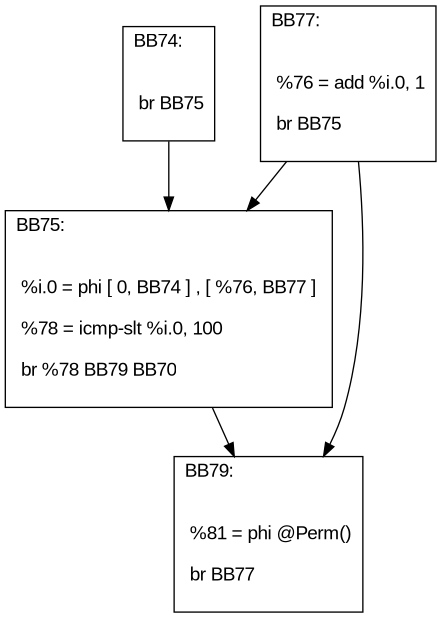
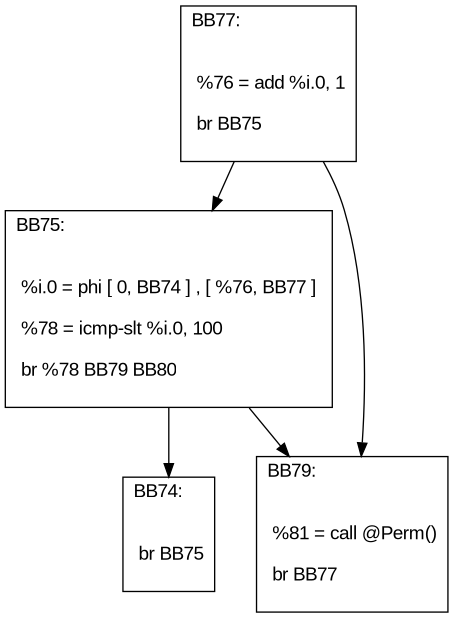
(169, 169) -> (169, 436)
(96, 370) -> (96, 370)
(268, 534) -> (352, 534)
